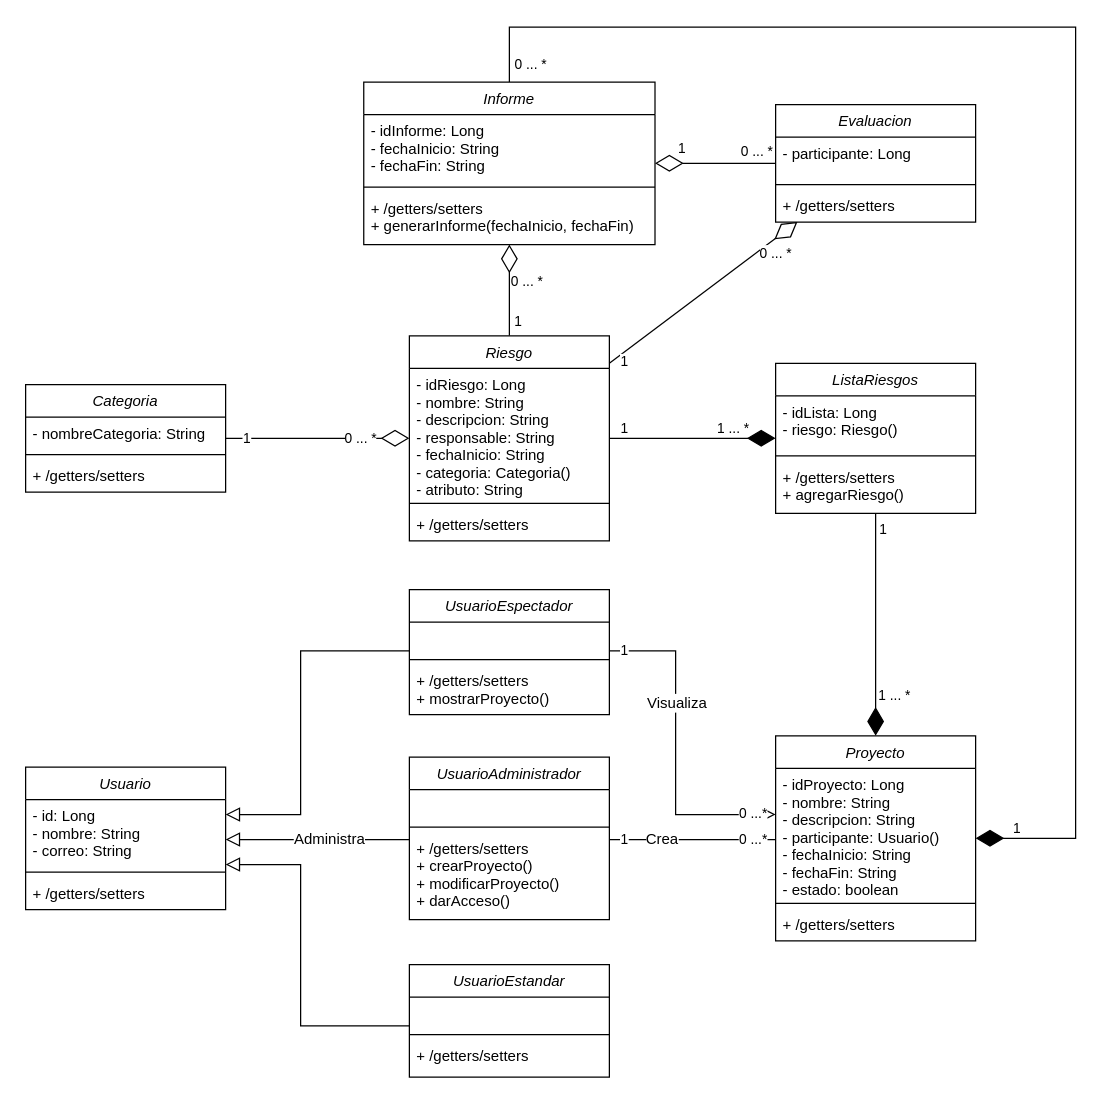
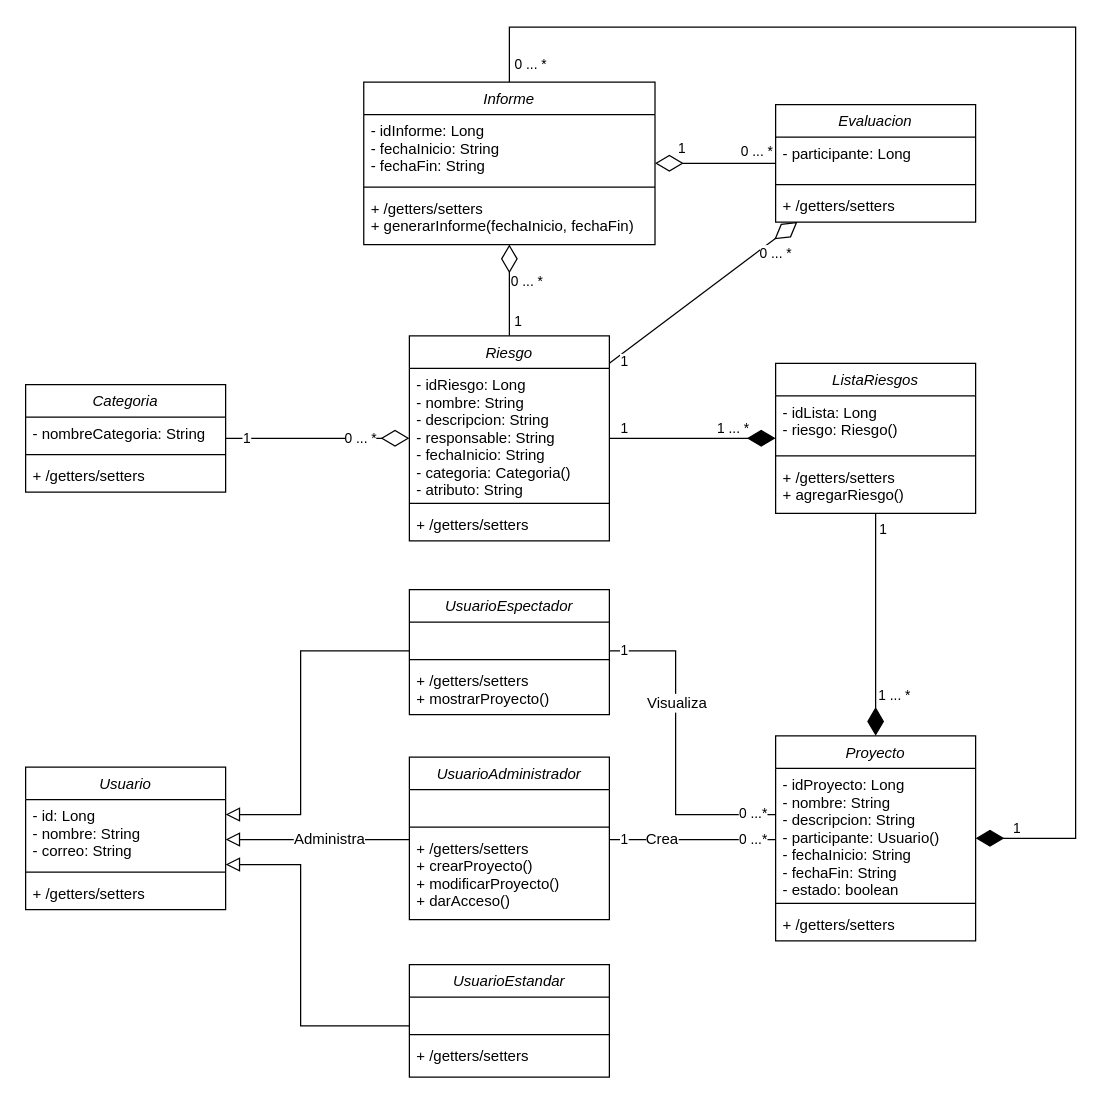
(765, 814) -> (769, 814)
